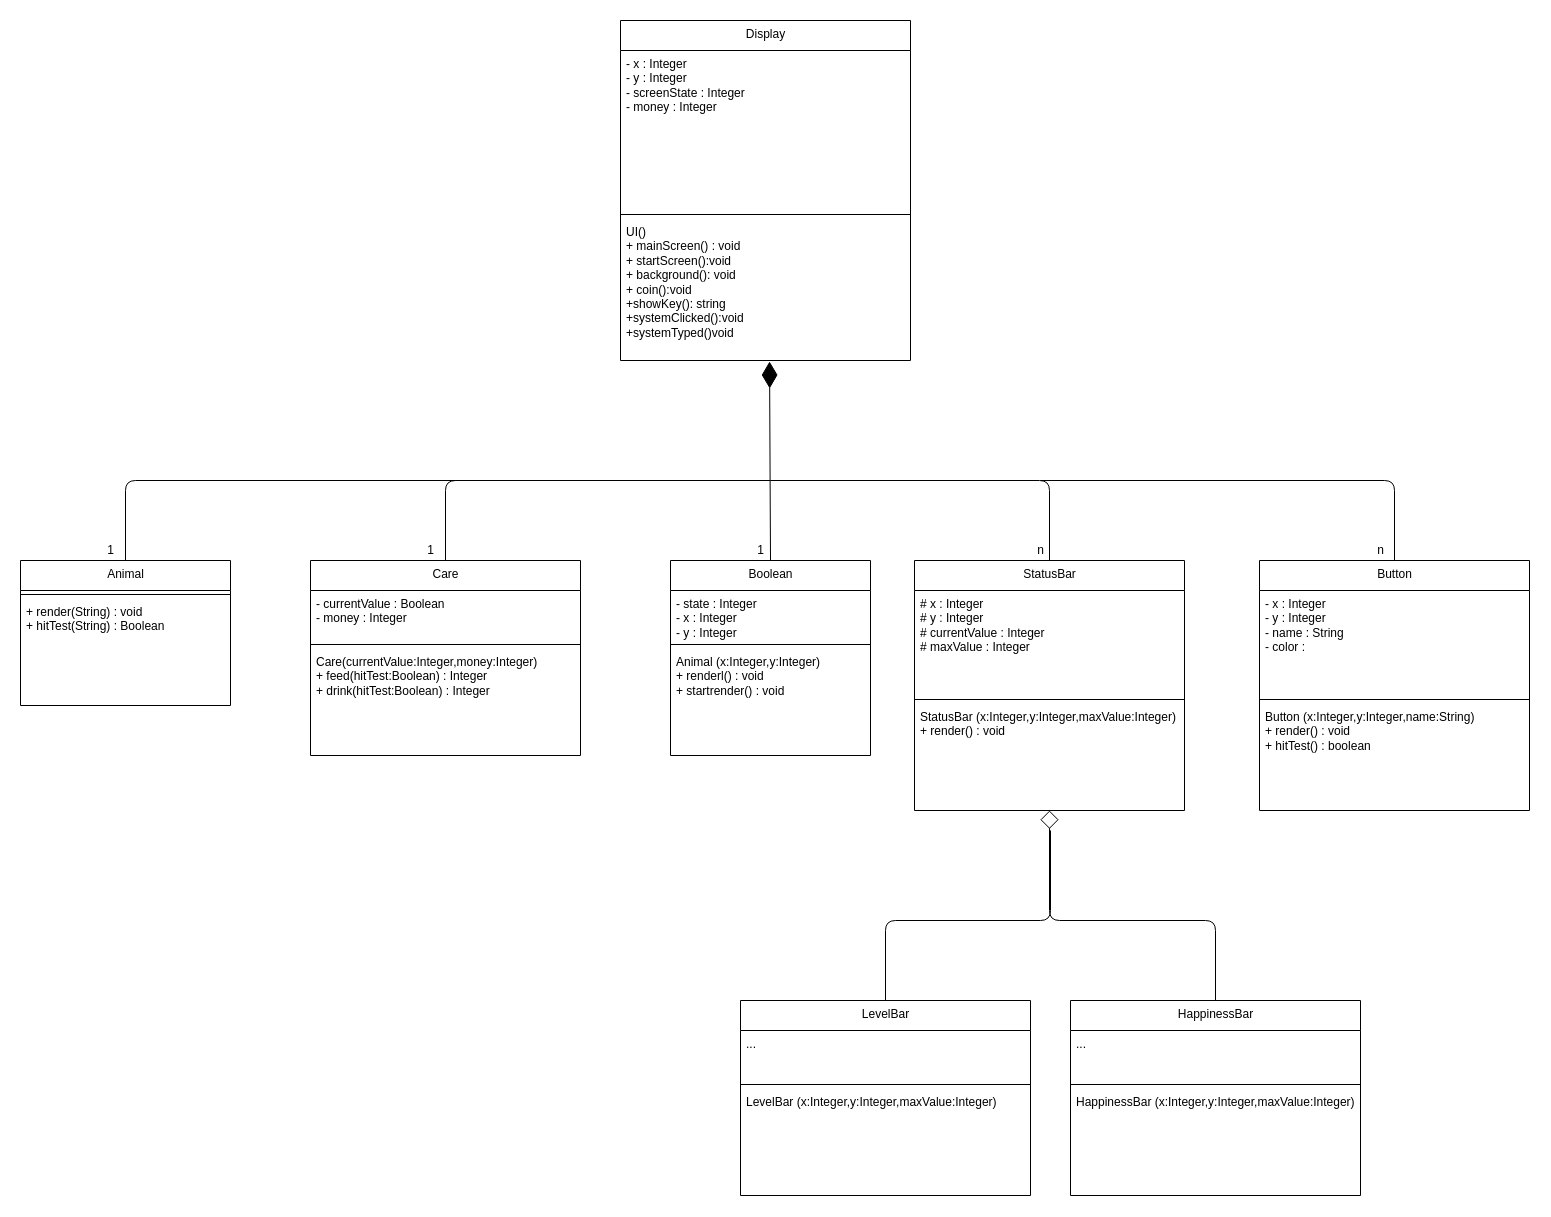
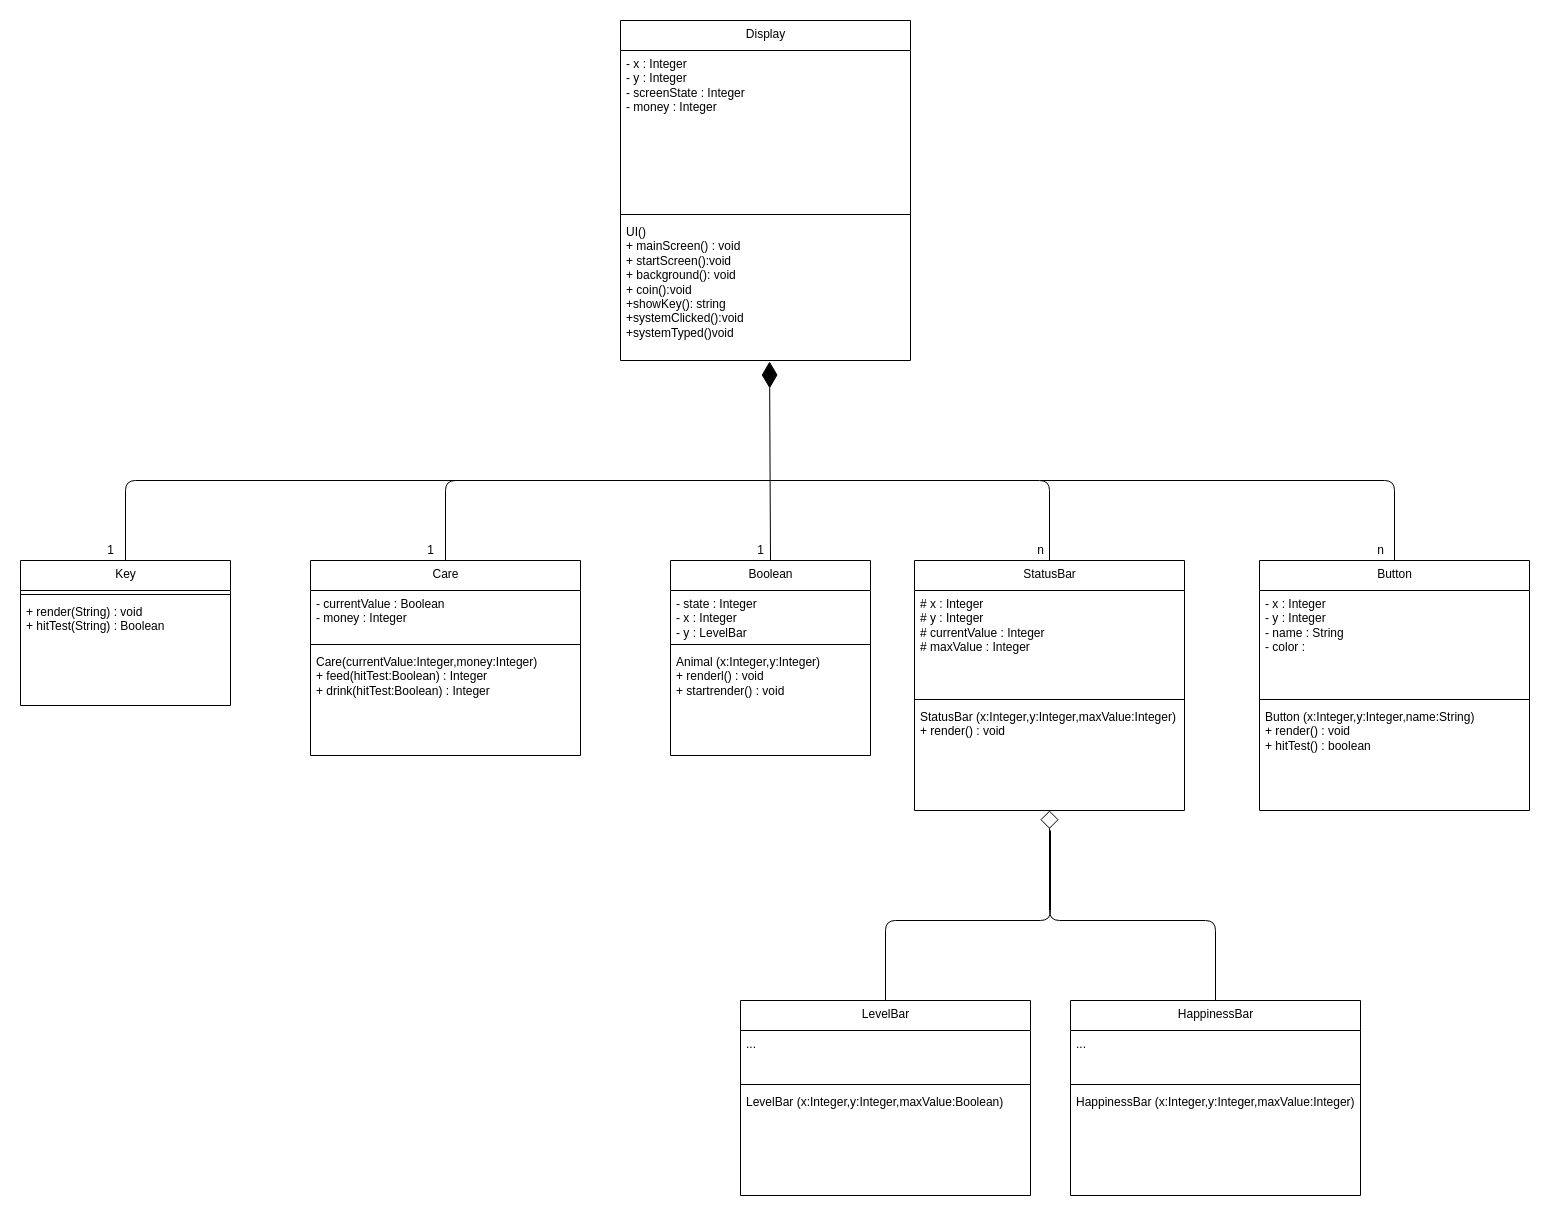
(126, 575) -> (126, 575)
(727, 619) -> (727, 619)
(892, 1103) -> (890, 1103)
